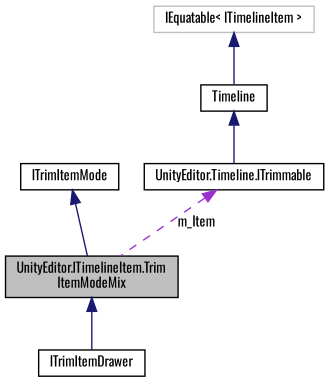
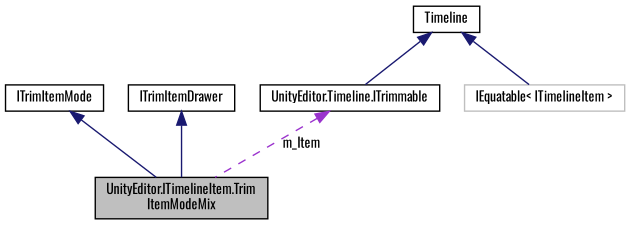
(234, 66) -> (501, 63)
(92, 331) -> (182, 151)
